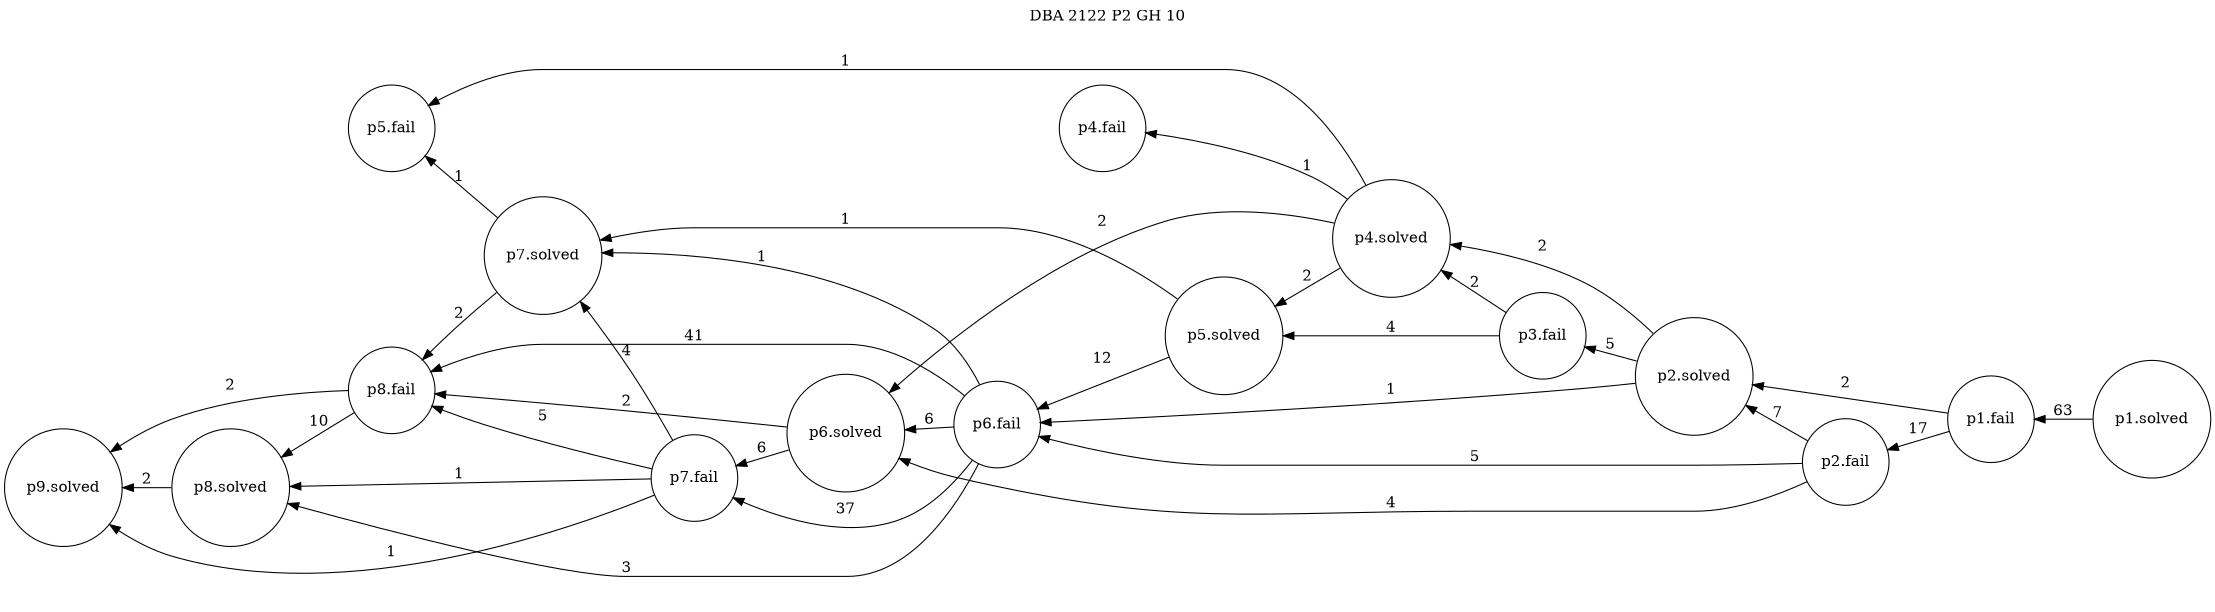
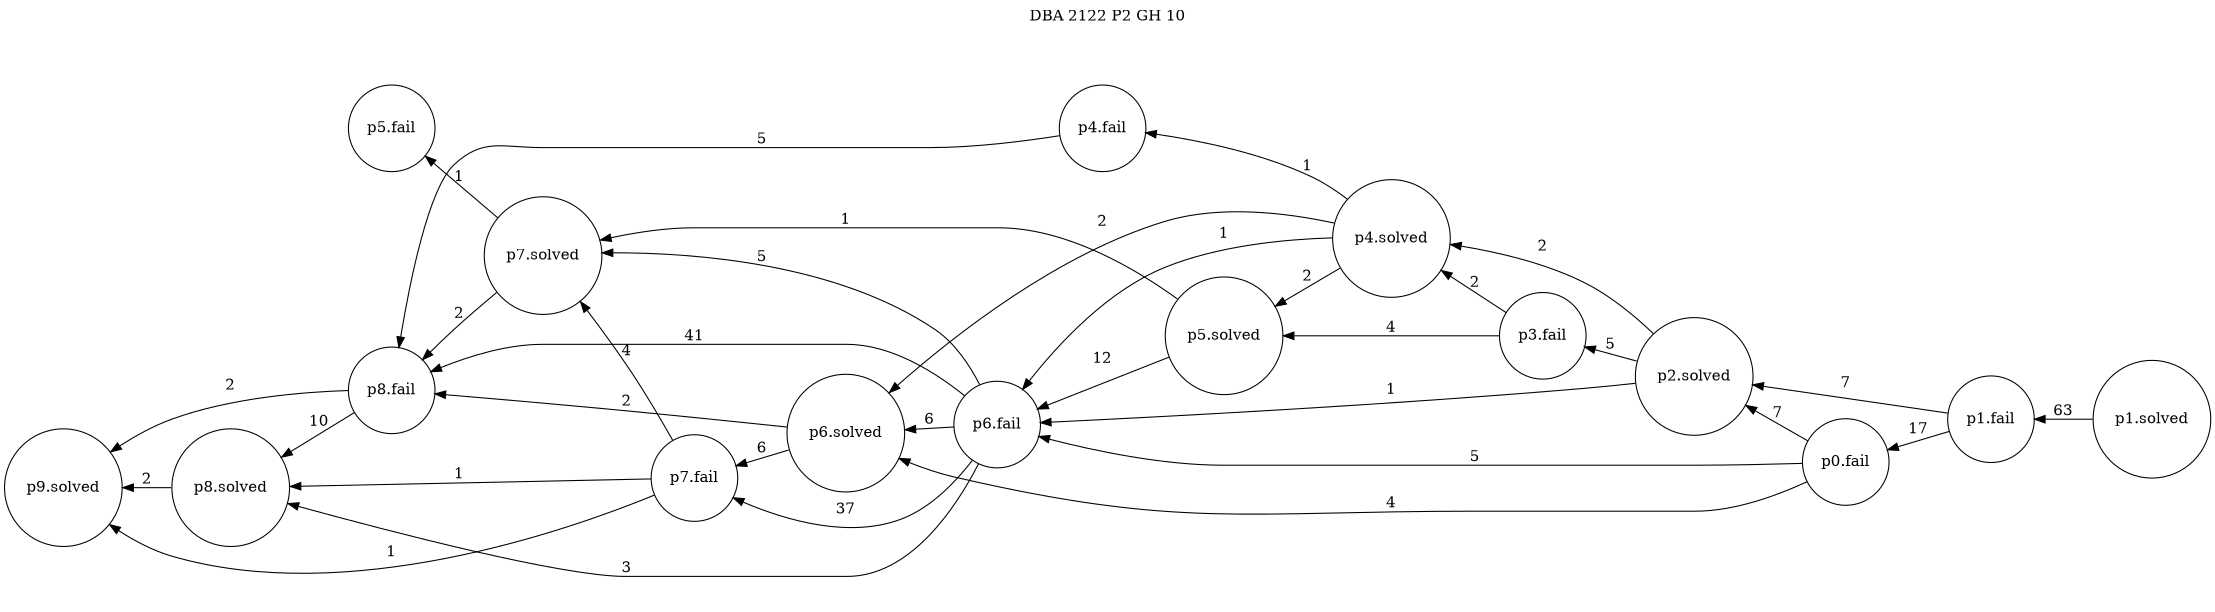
(924, 70) -> (1161, 269)
(762, 257) -> (762, 257)
(1846, 383) -> (1846, 383)
(546, 443) -> (664, 148)
(1846, 462) -> (1846, 462)
